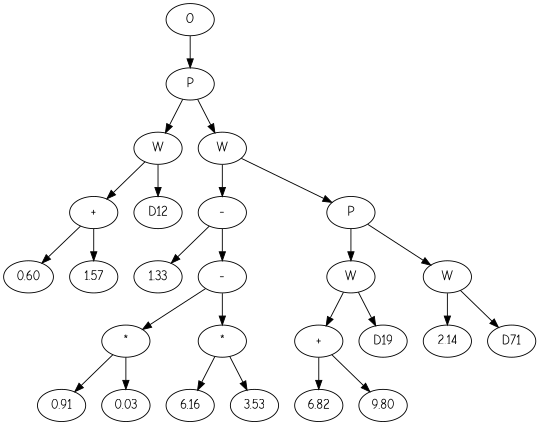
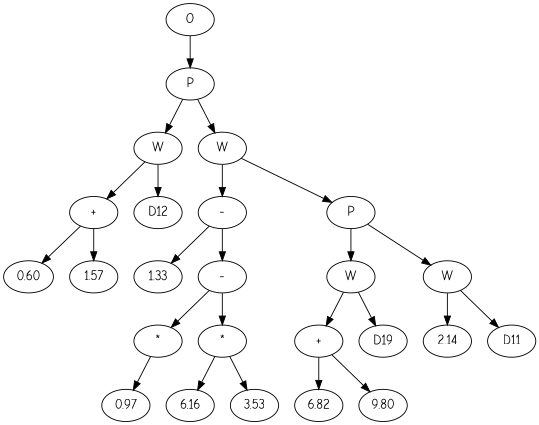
(512, 341) -> (512, 341)
(62, 405) -> (126, 405)
(126, 405) -> none
